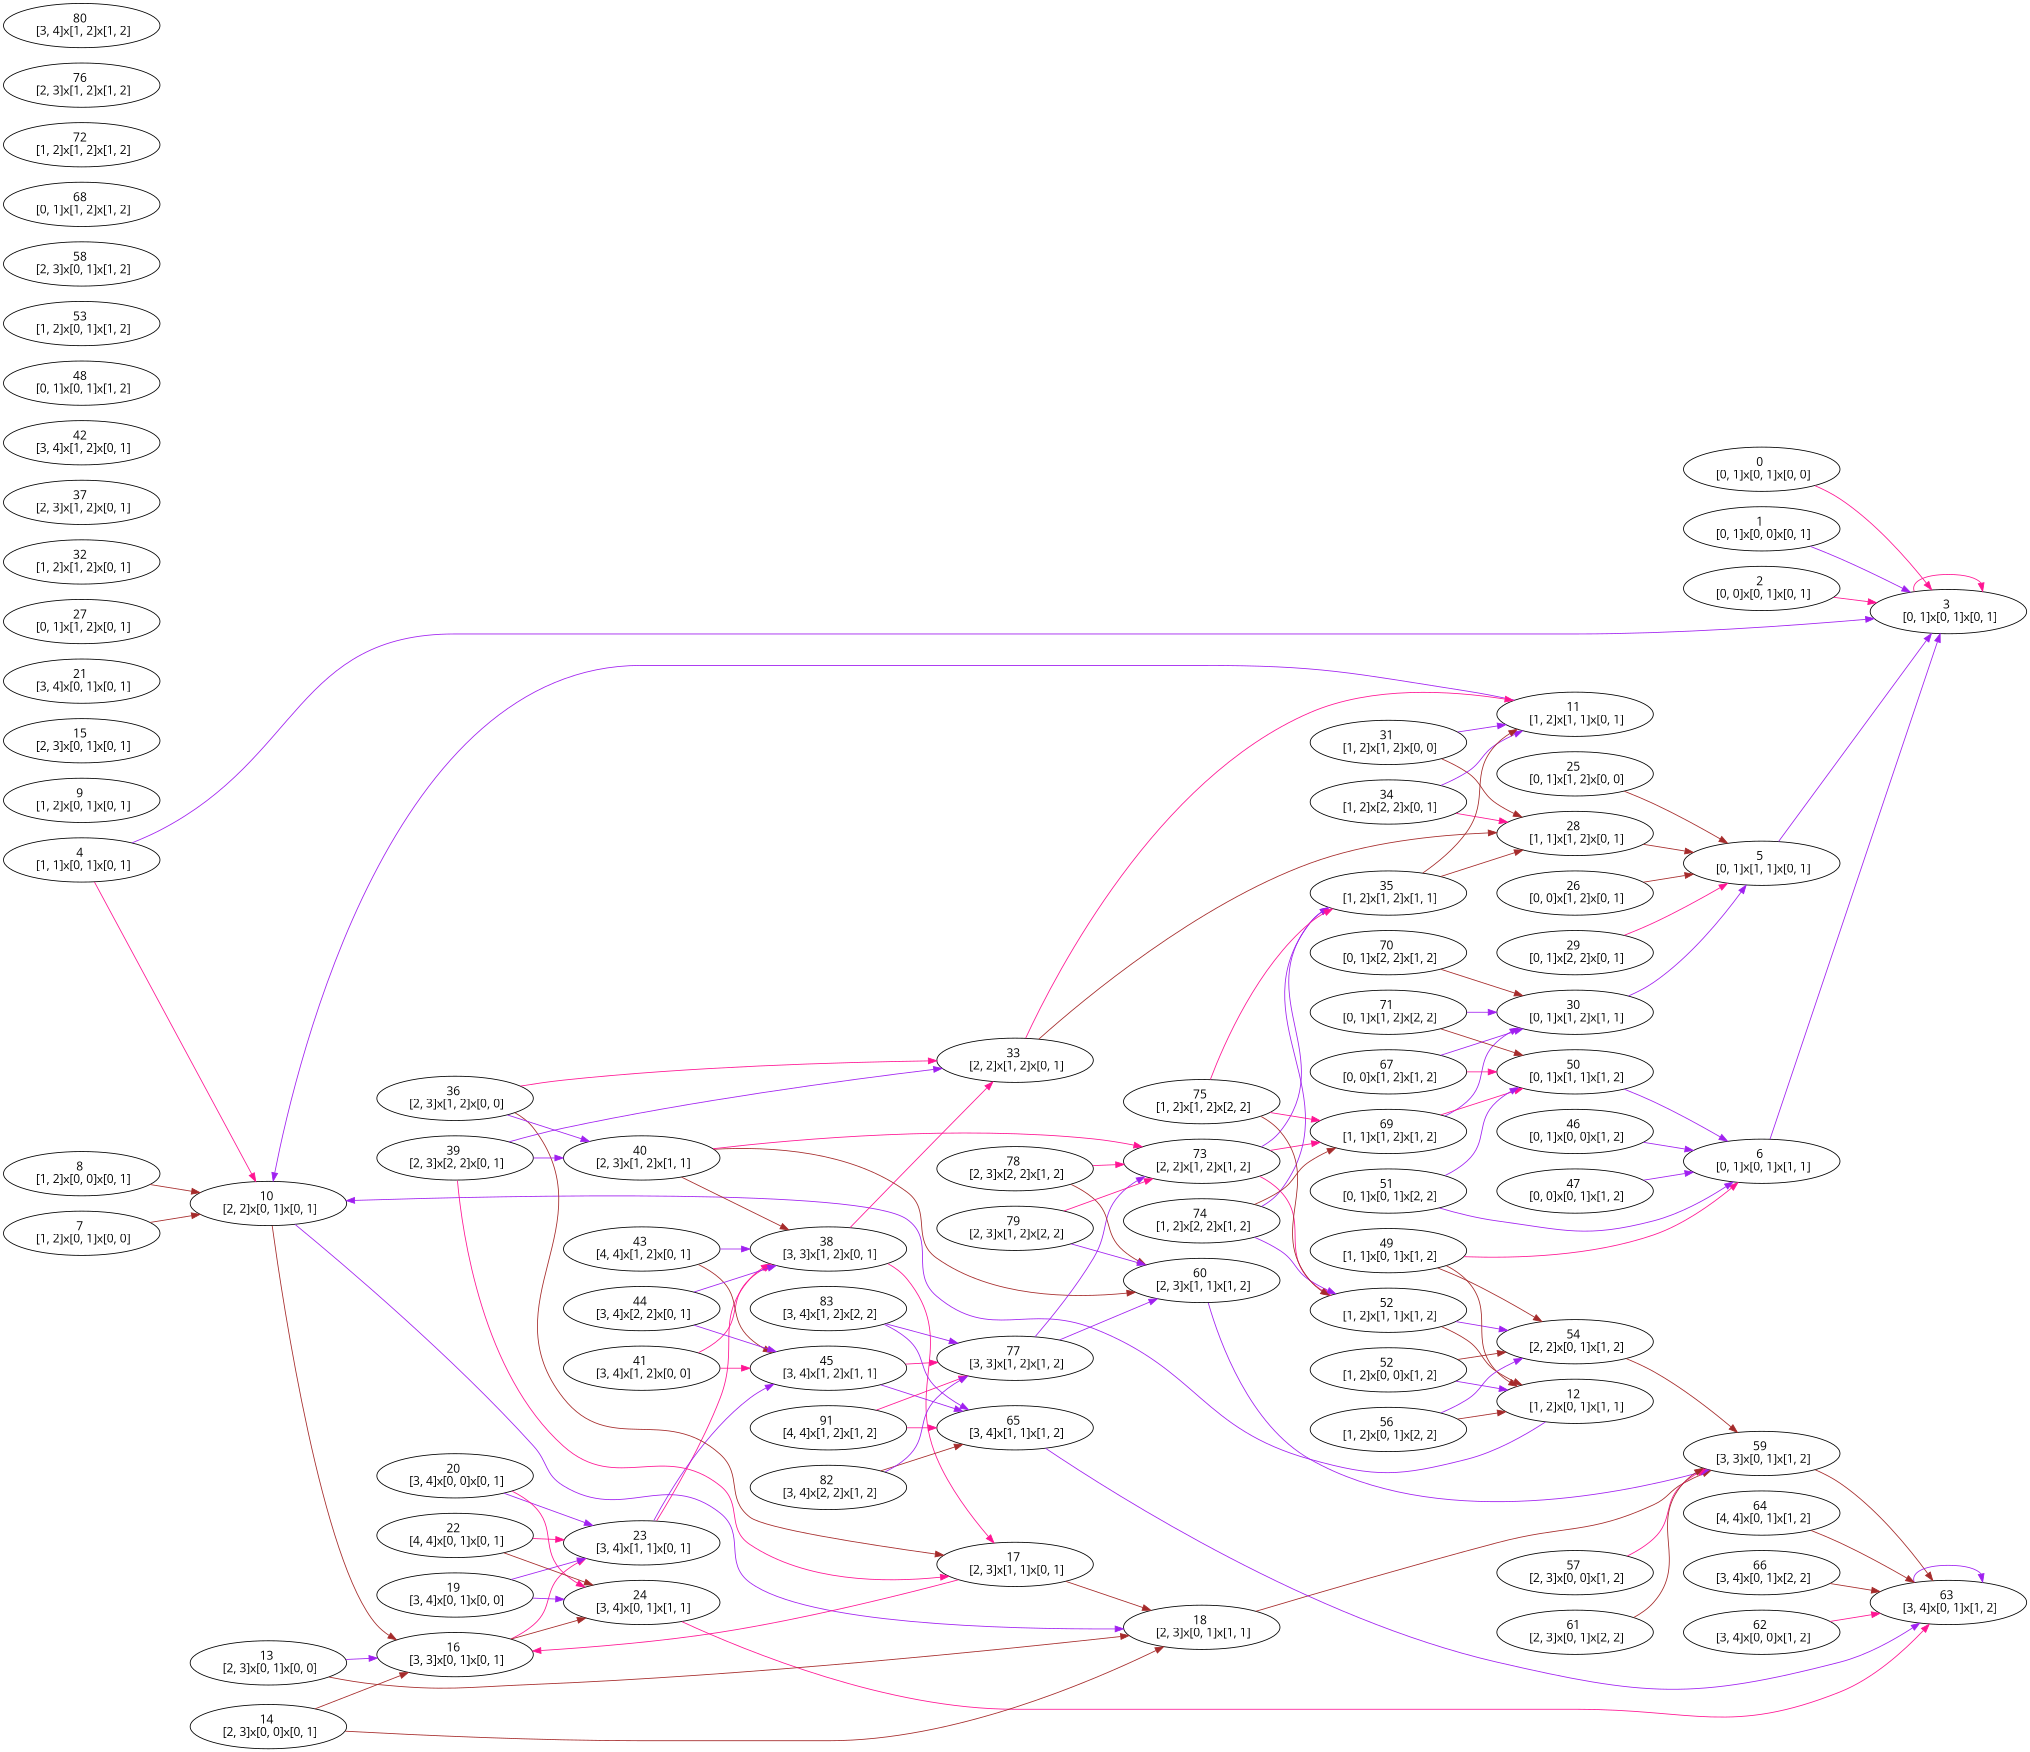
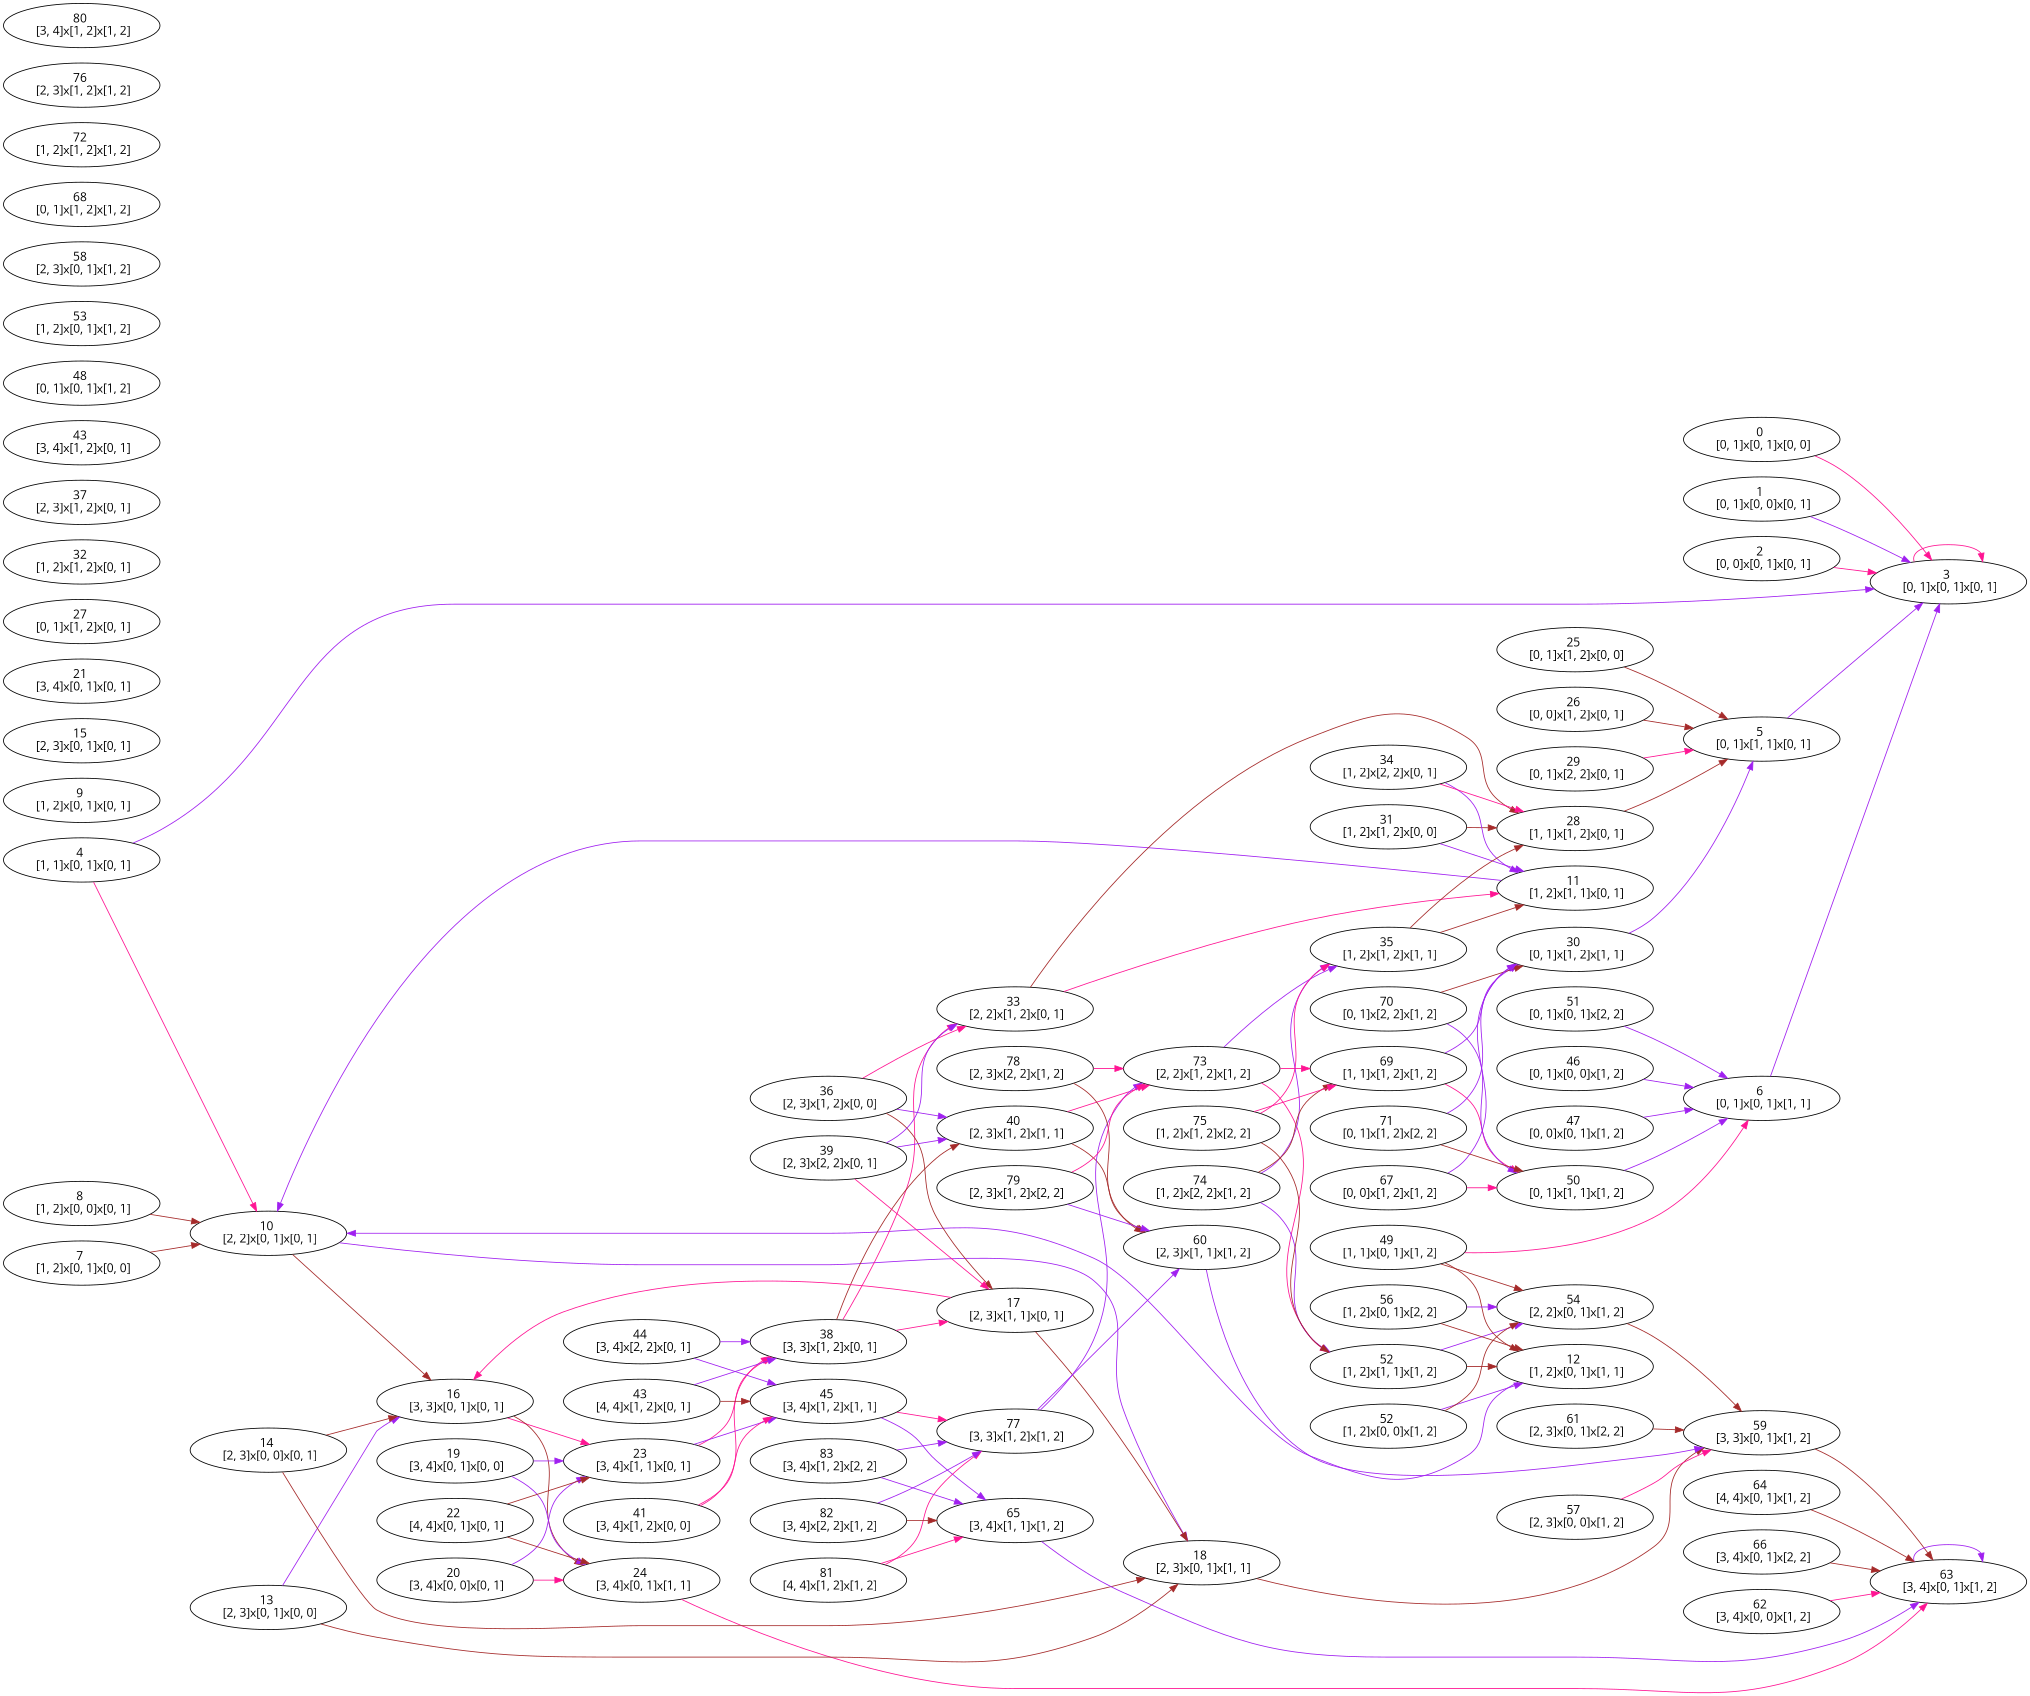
(82, 443) -> (82, 443)
(1481, 1136) -> (1482, 1094)
(734, 1203) -> (882, 1225)
(828, 1428) -> (828, 1580)
(543, 1539) -> (543, 1493)
